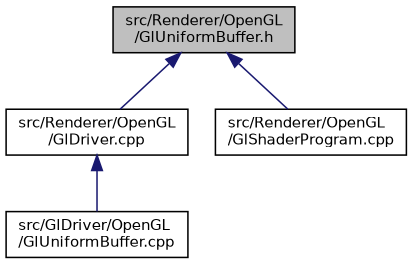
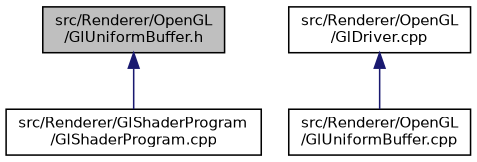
(145, 86) -> none
(311, 132) -> (134, 132)
(97, 235) -> (380, 132)
